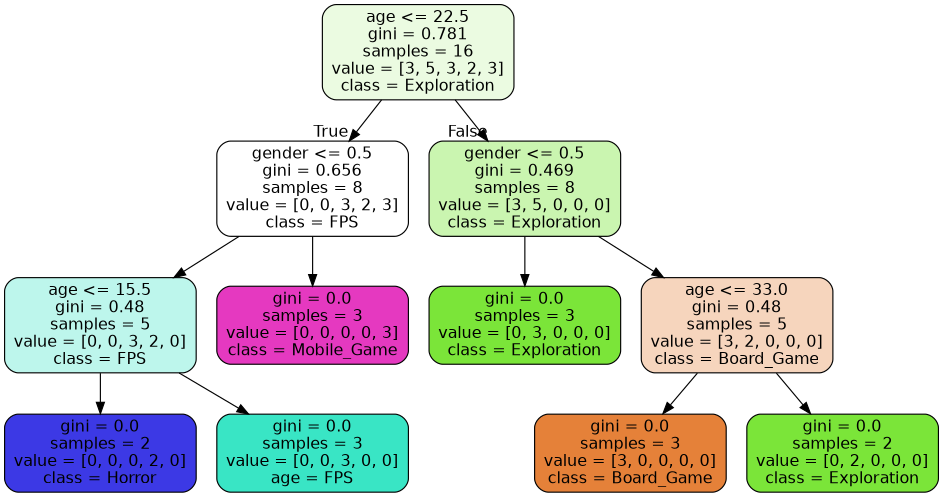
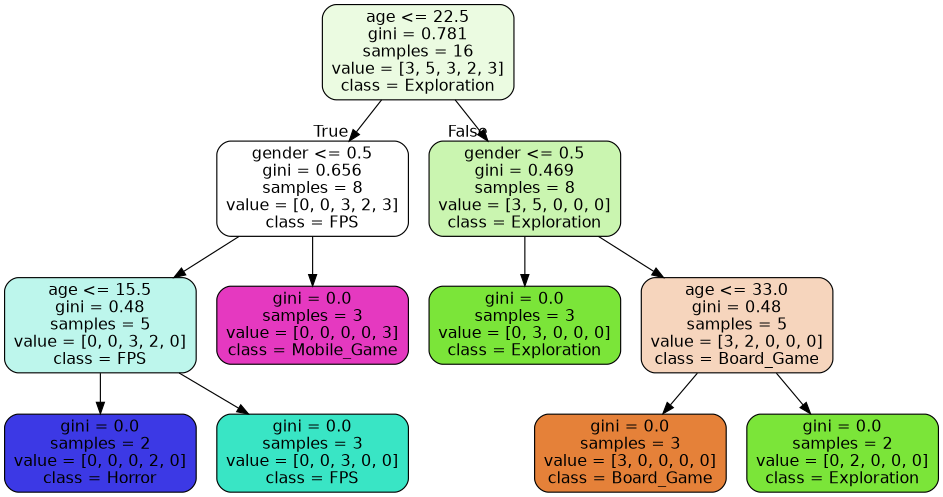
(313, 453) -> (313, 453)
